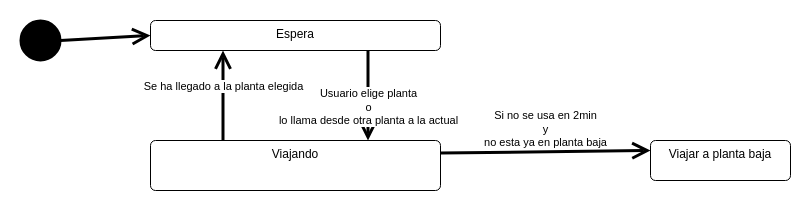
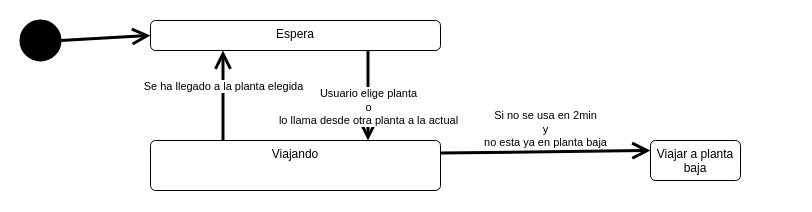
(721, 161) -> (696, 161)
